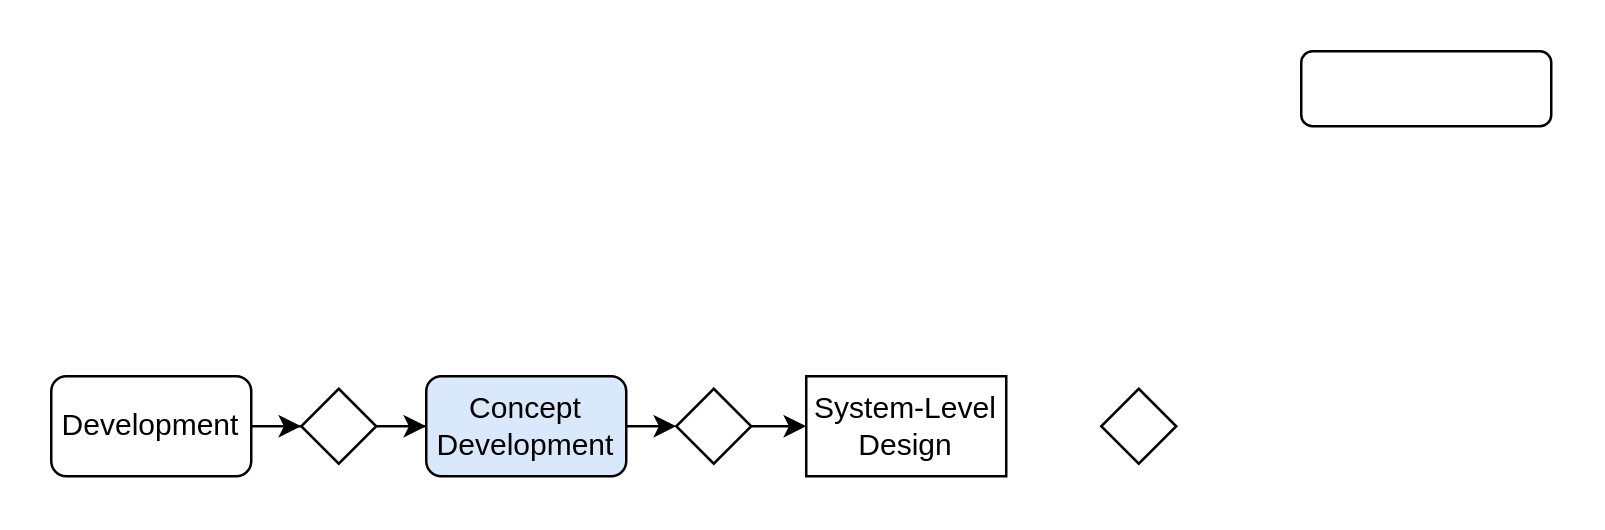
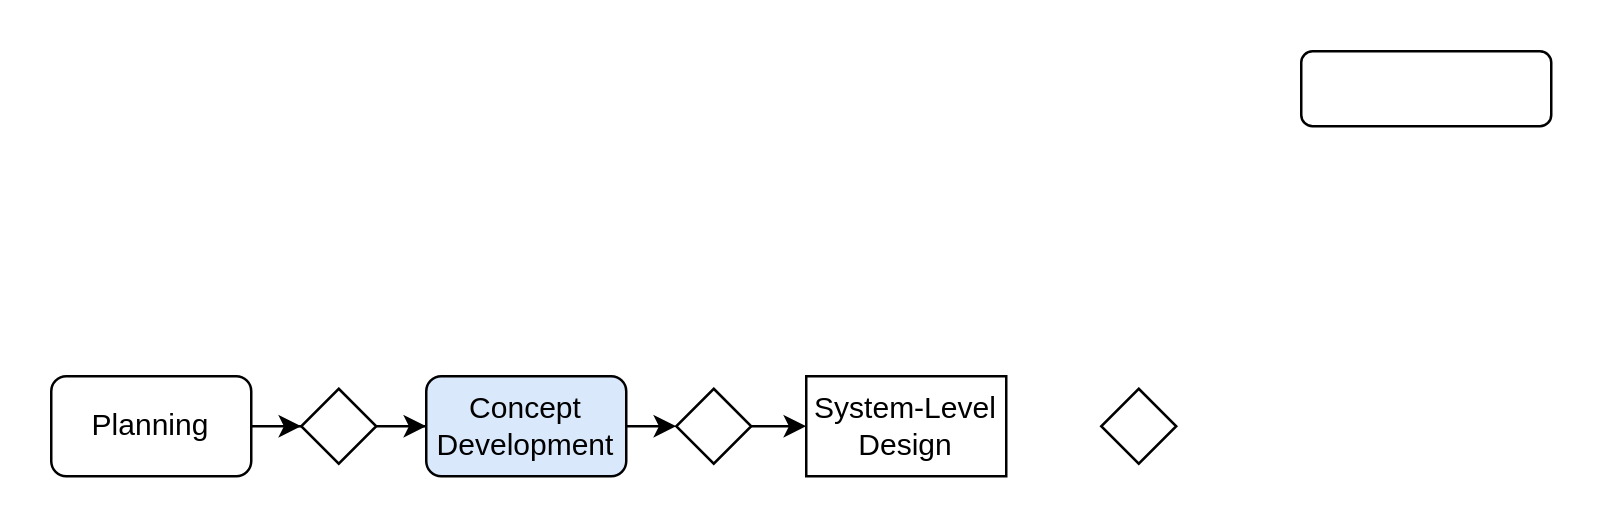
(151, 426) -> (151, 426)
